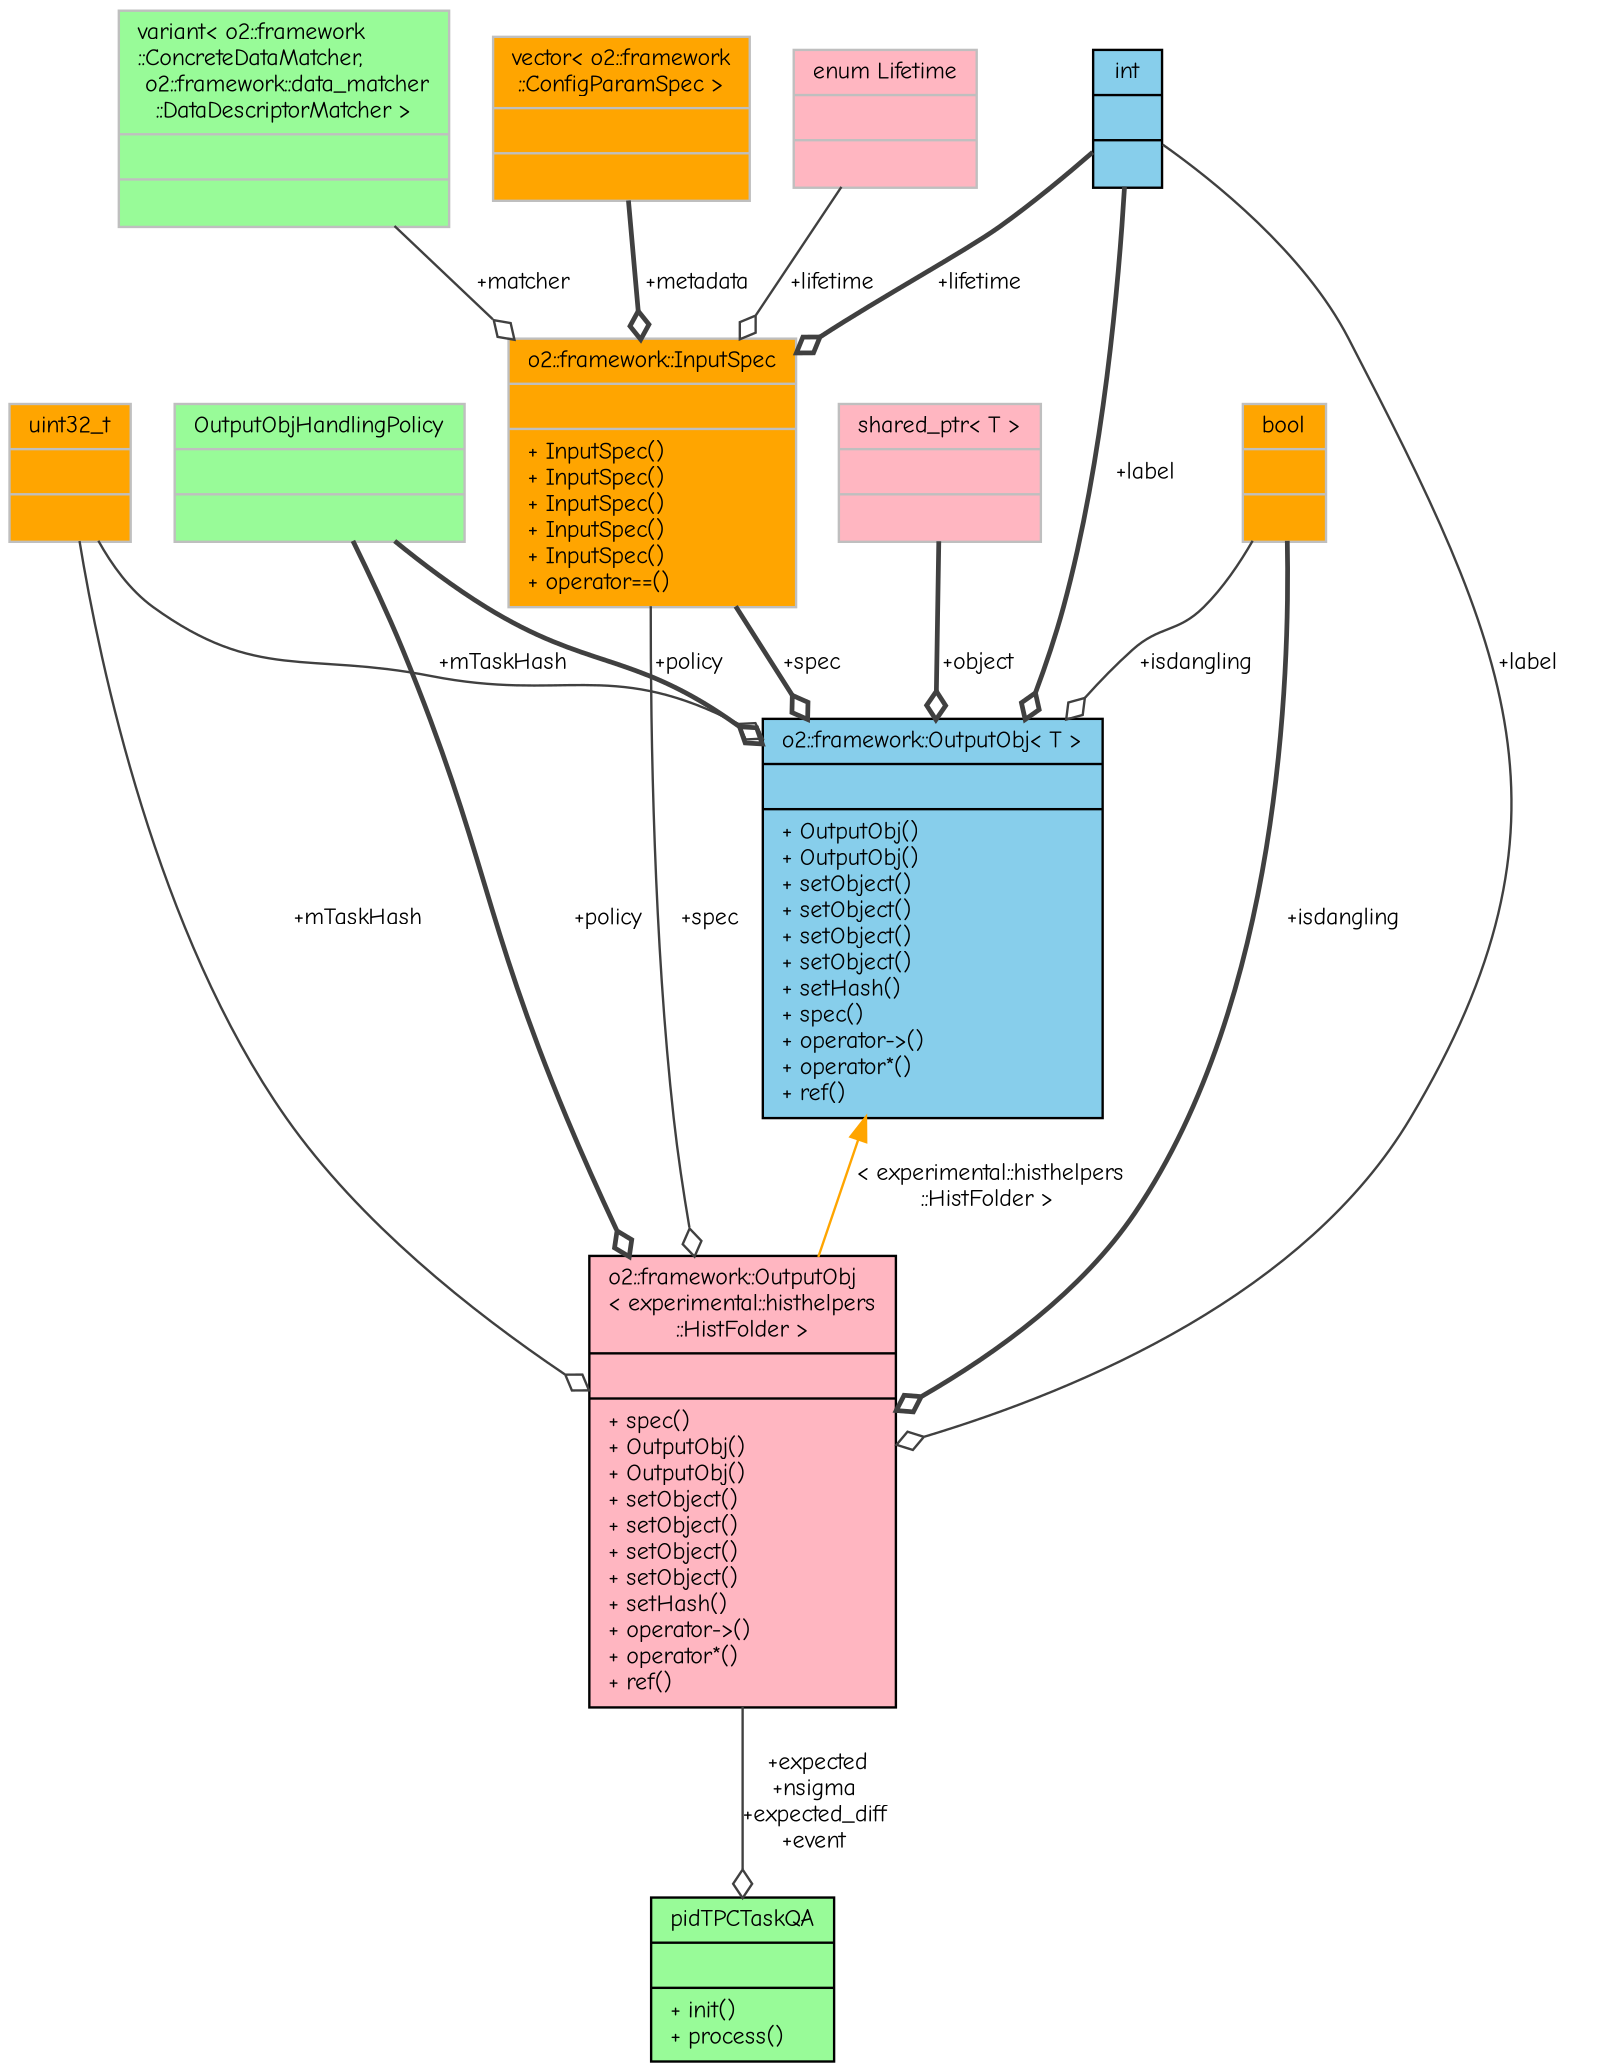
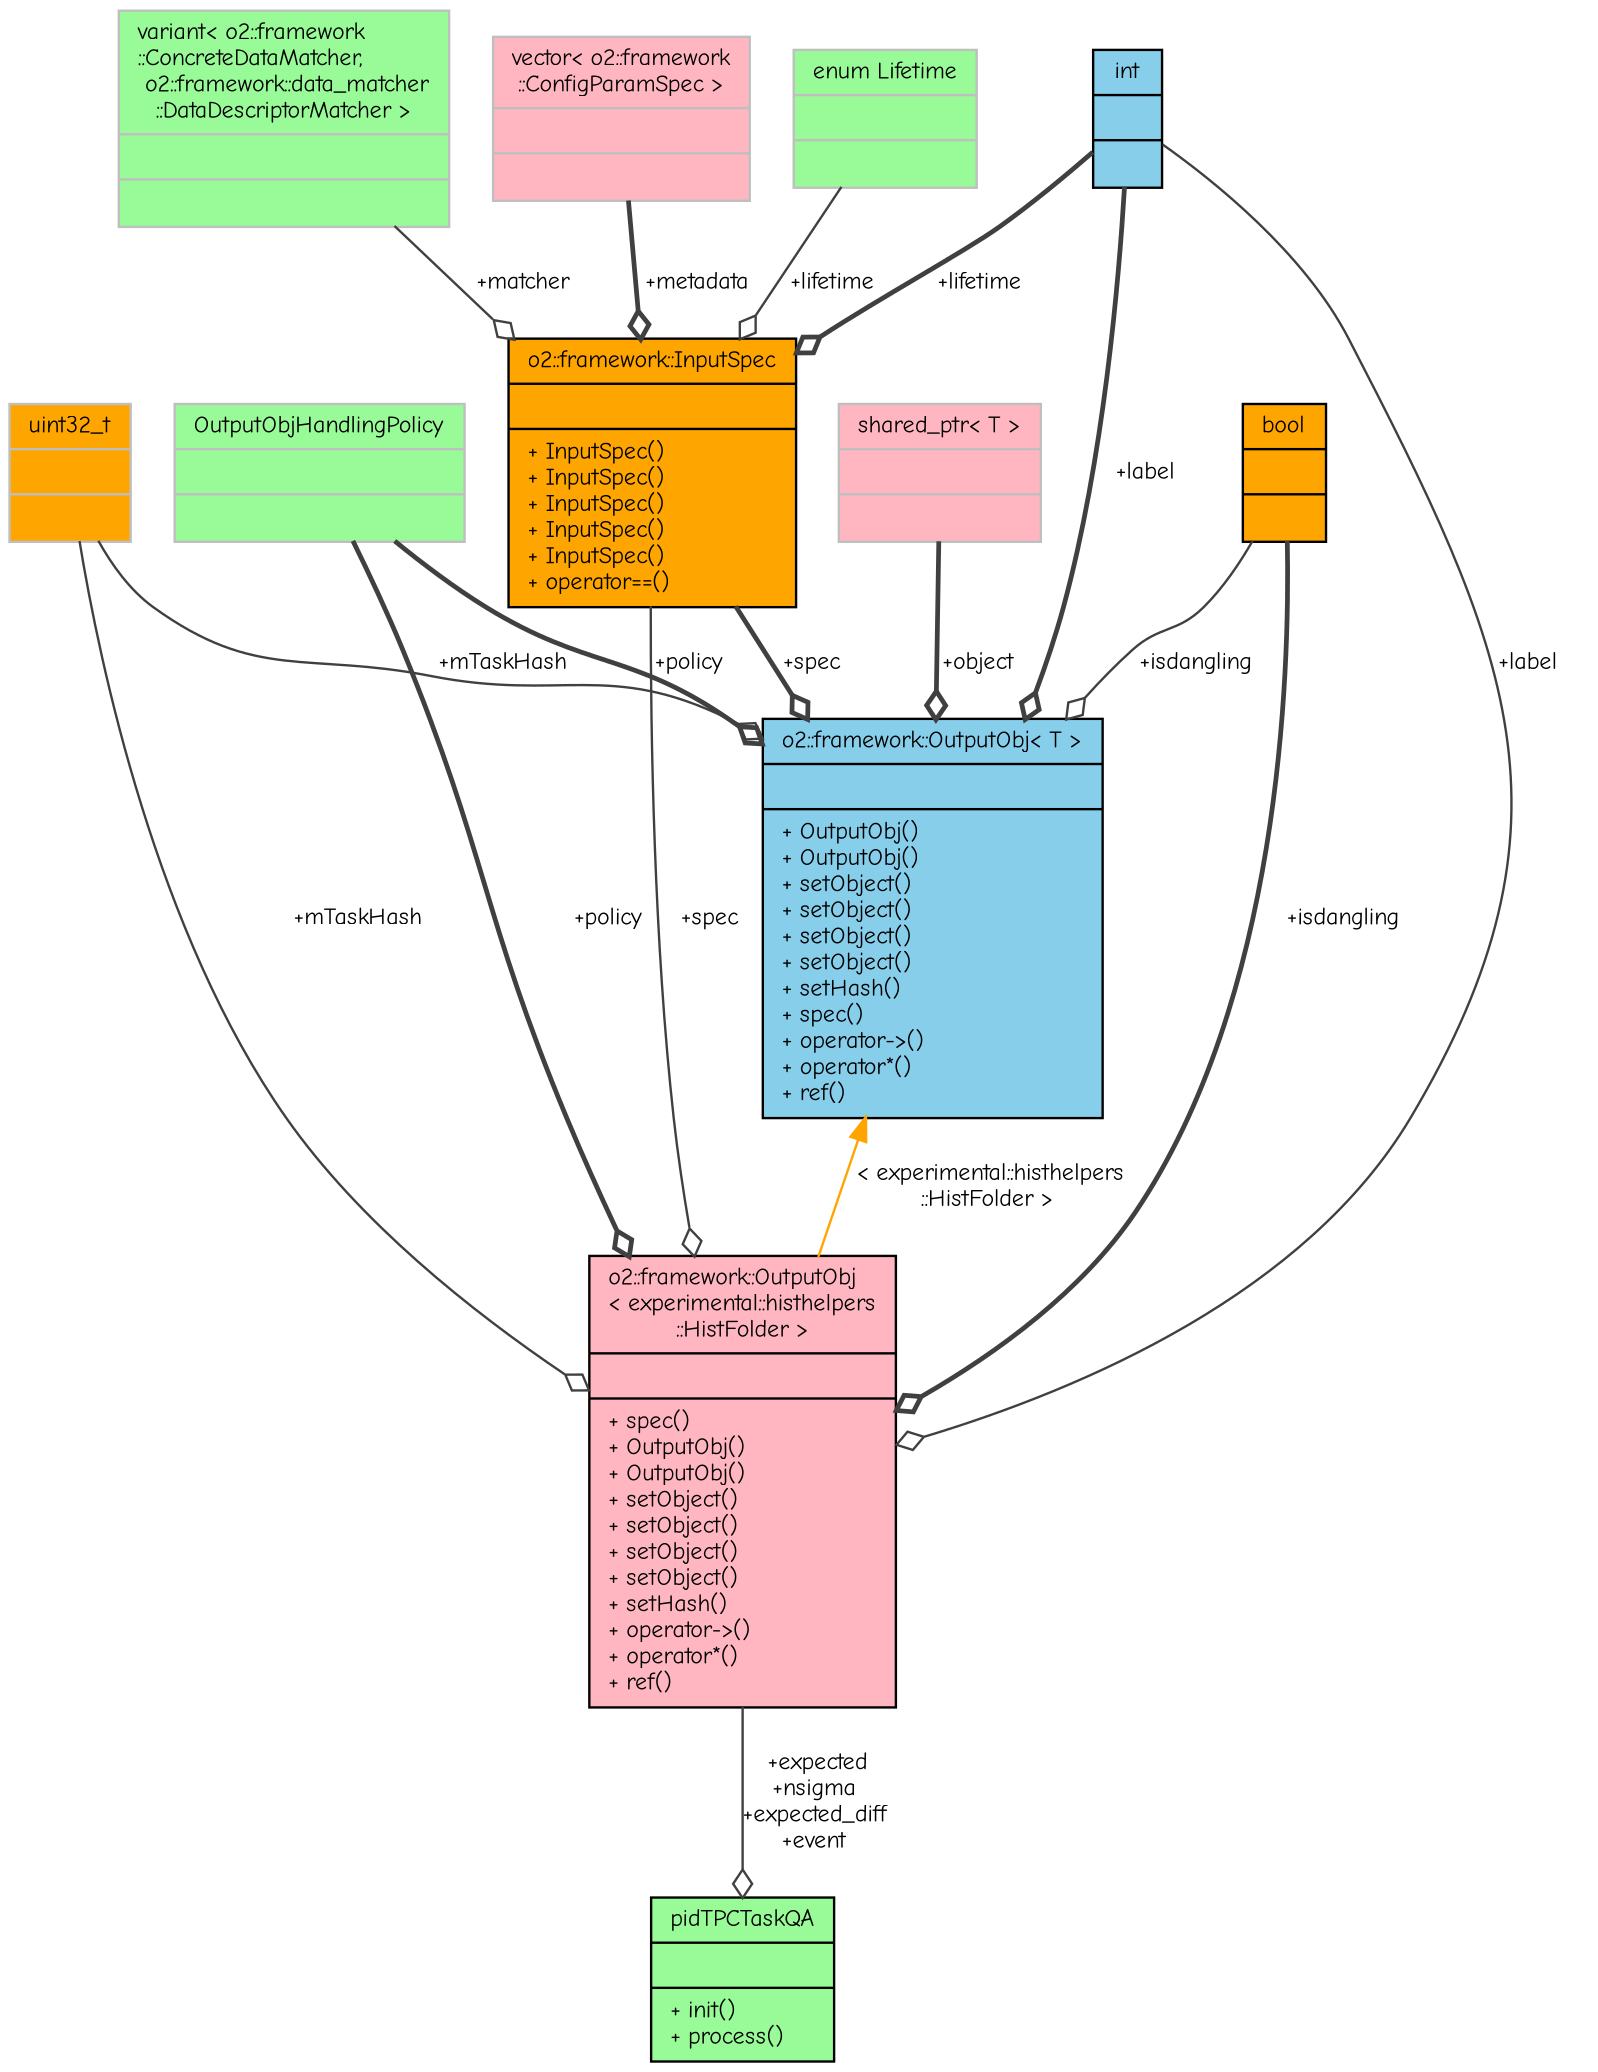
(621, 119) -> (621, 119)
(885, 119) -> (885, 119)
(652, 473) -> (652, 473)
(1284, 473) -> (1284, 473)
